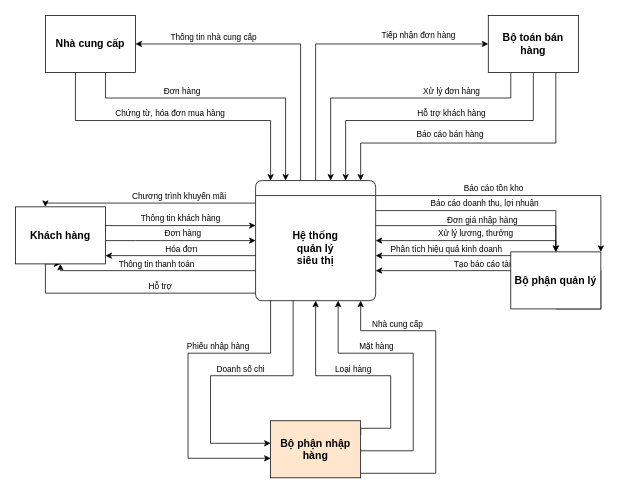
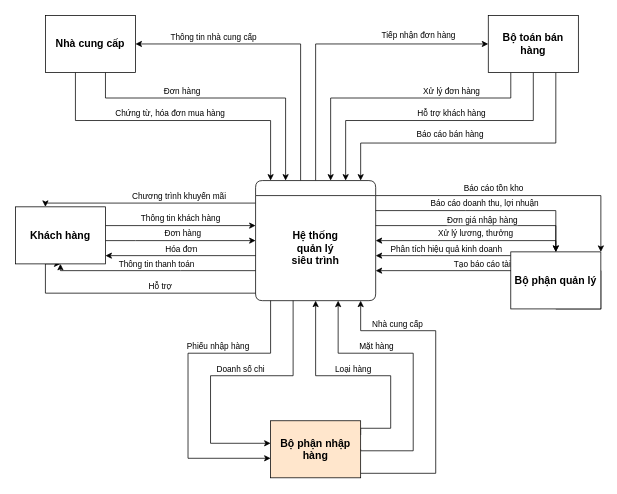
(315, 248) -> (315, 248)
